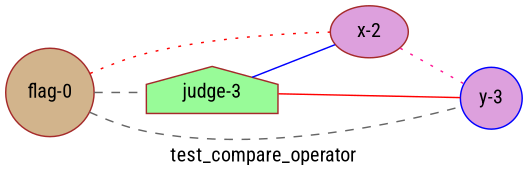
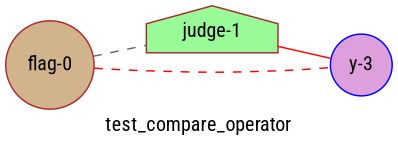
(369, 32) -> none
(212, 92) -> (212, 32)
(275, 138) -> (212, 72)
